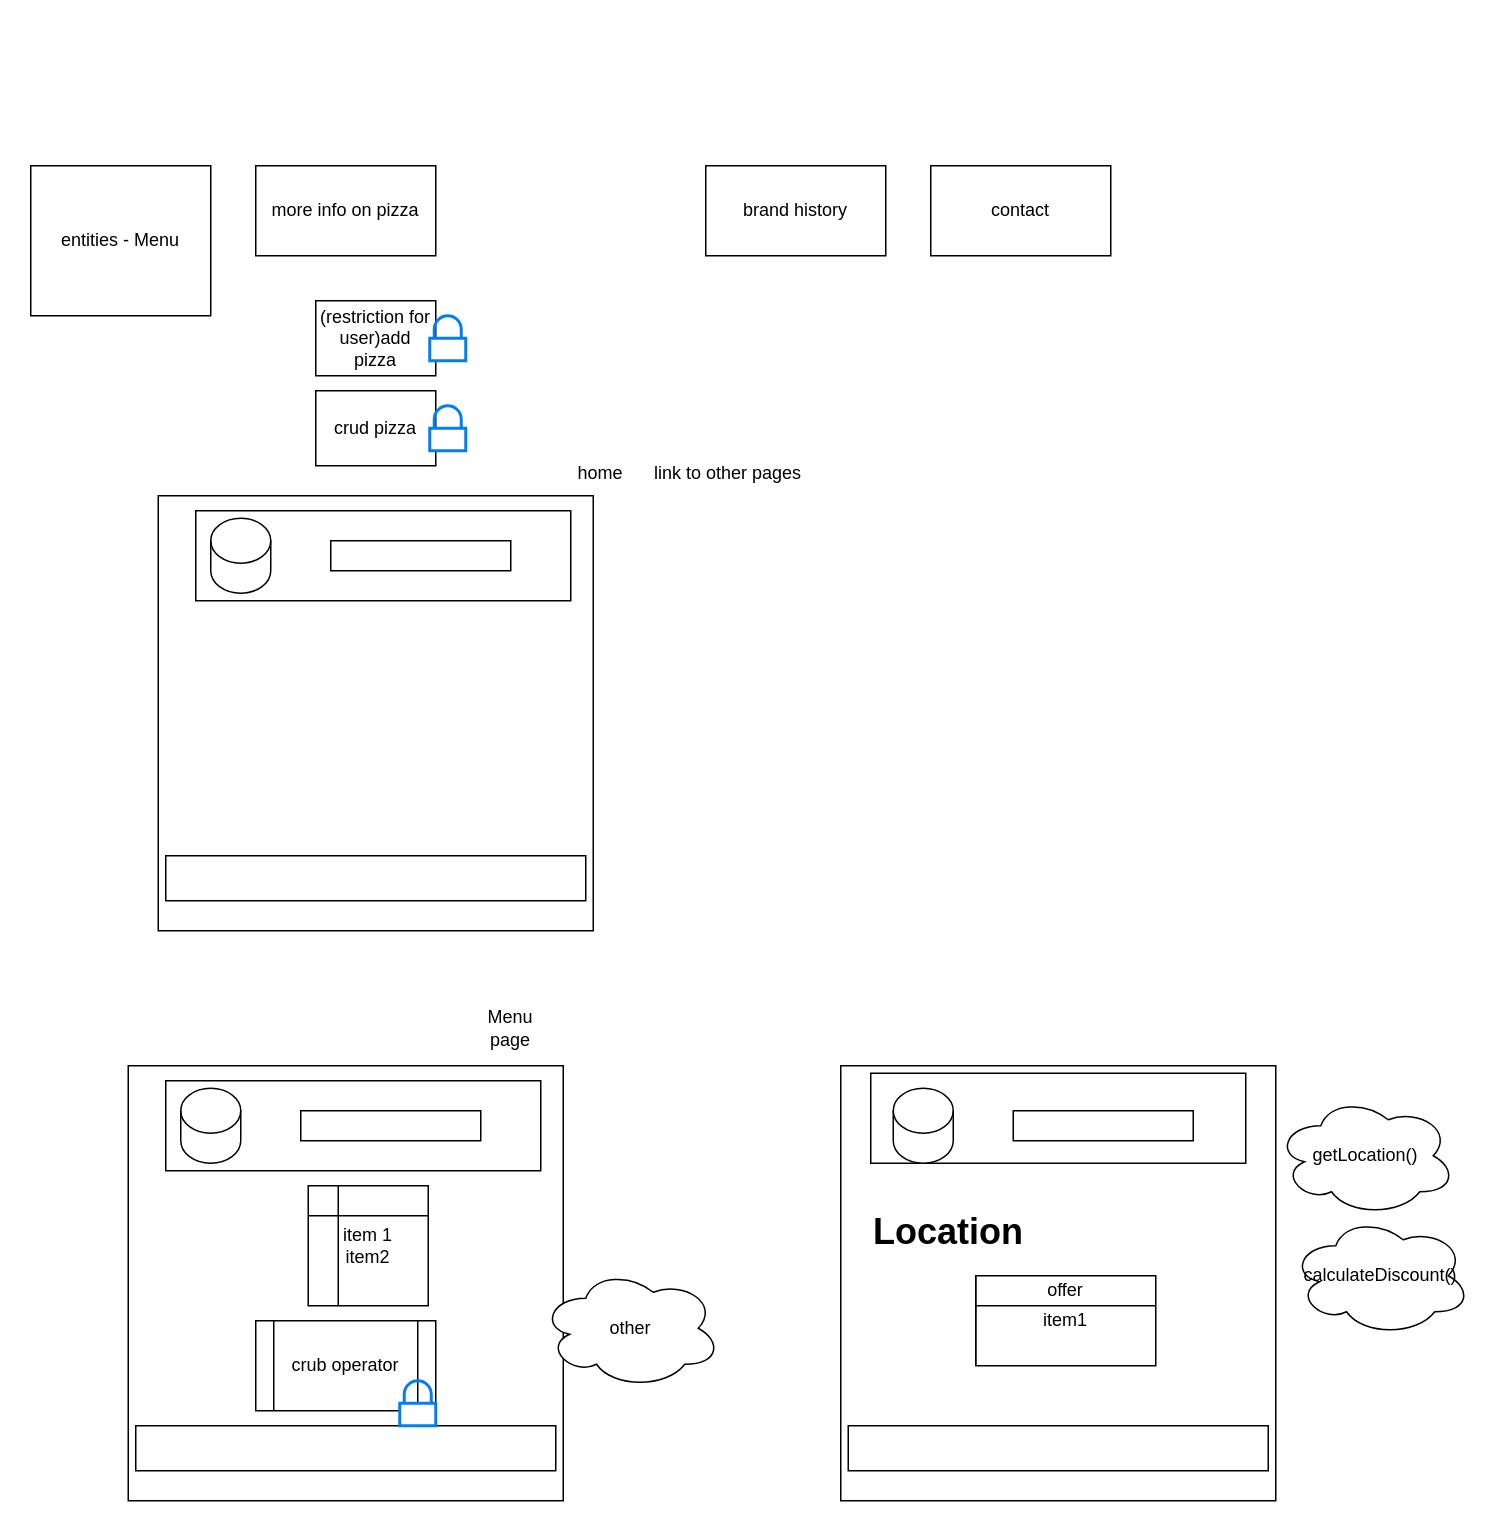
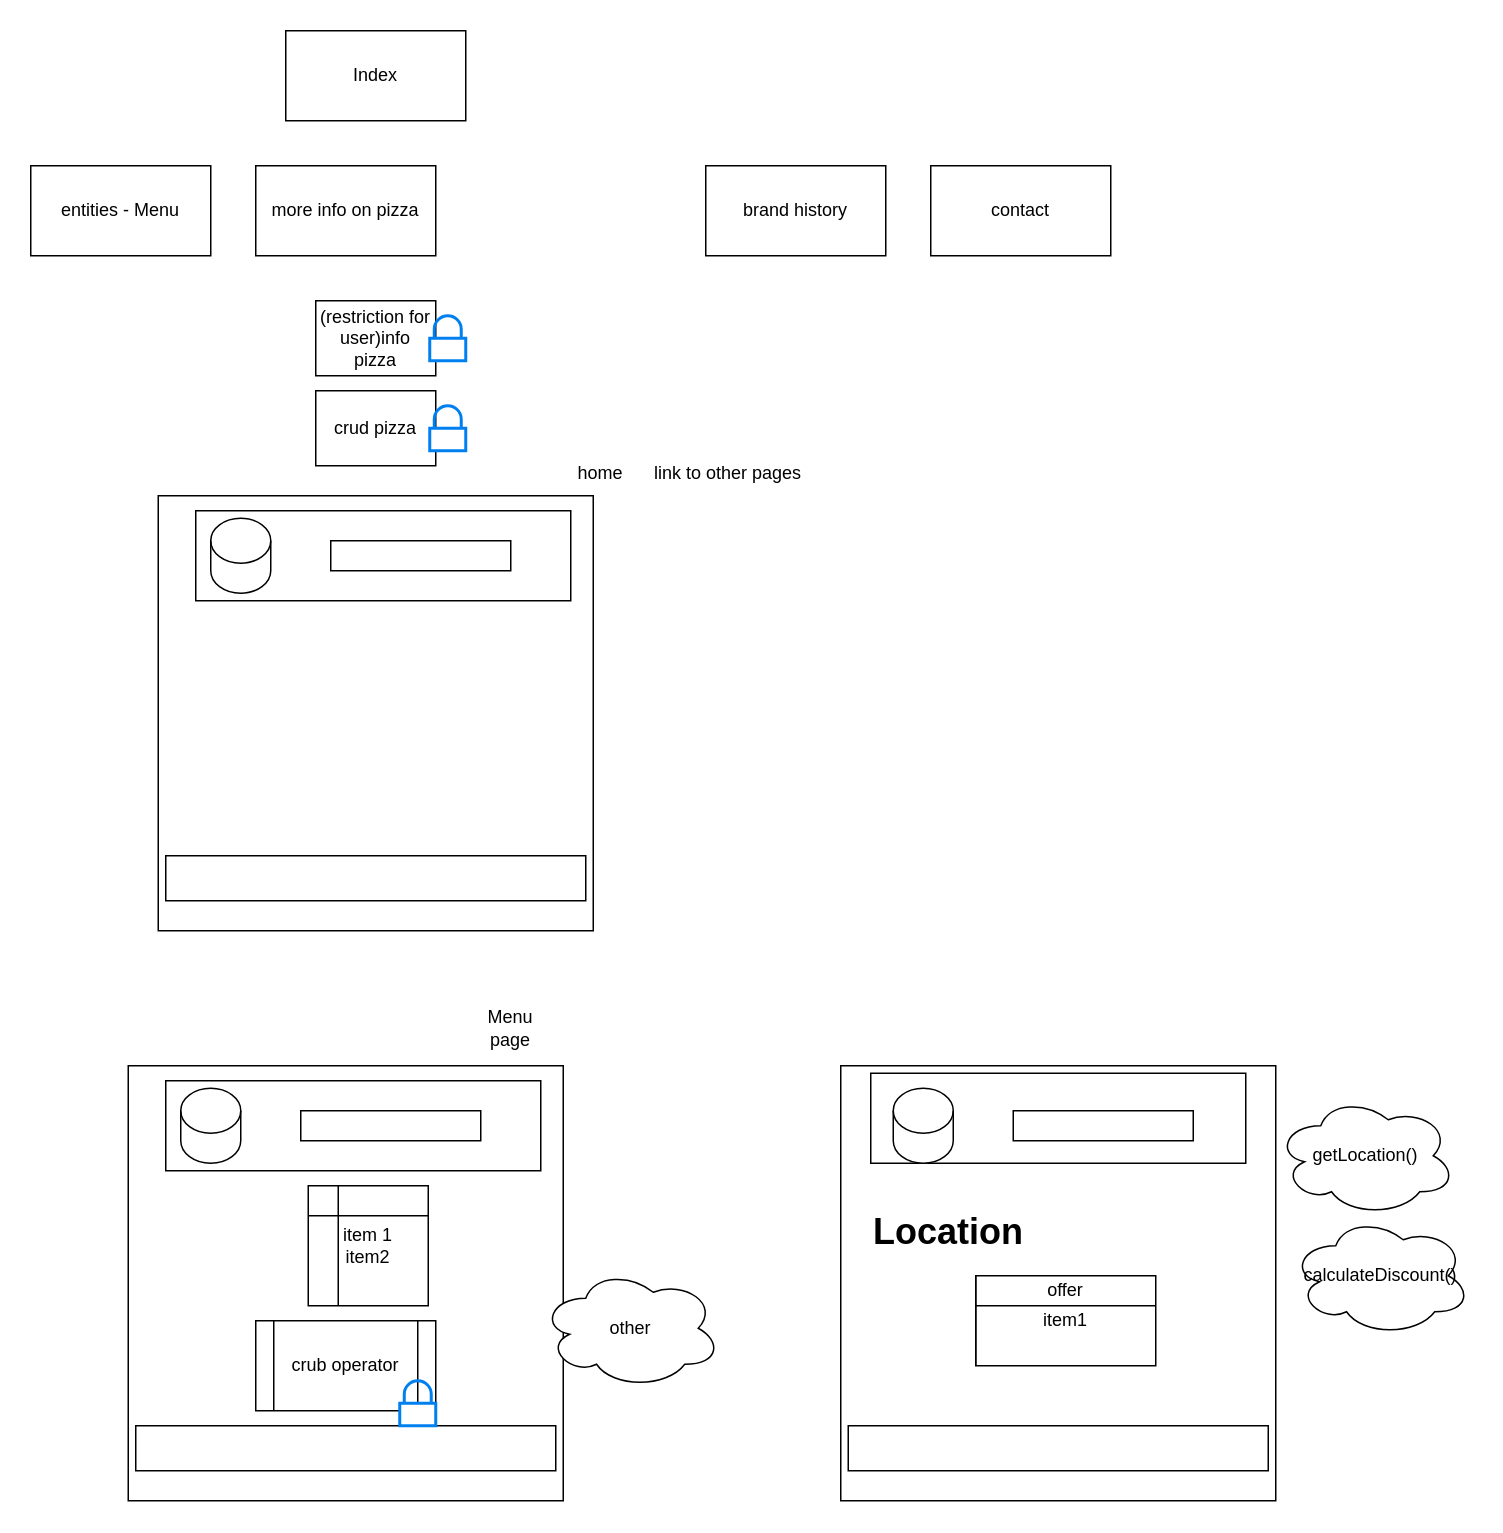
none -> (376, 76)
(121, 241) -> (121, 211)
(376, 338) -> (376, 338)
